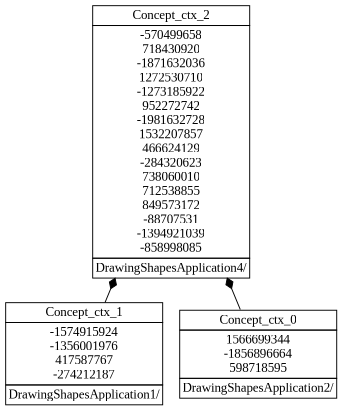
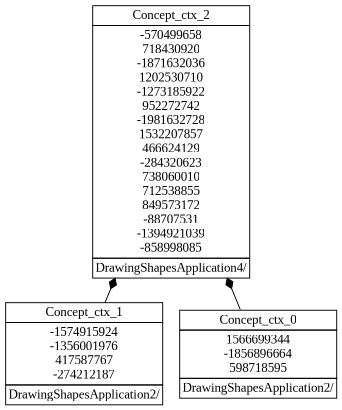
(171, 78) -> (171, 78)
(84, 394) -> (84, 394)
